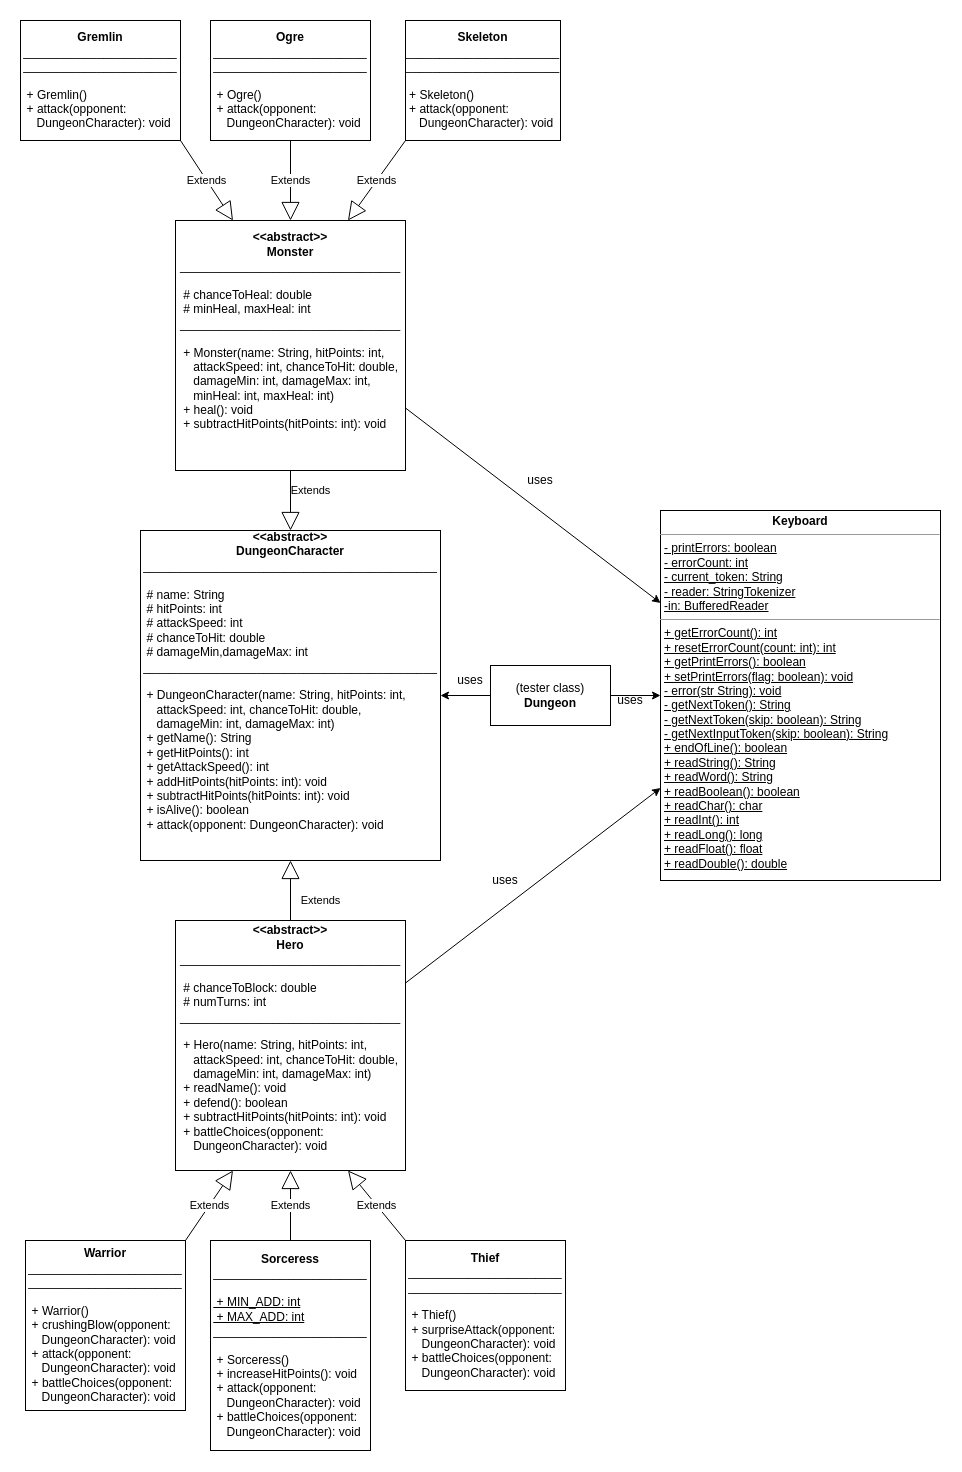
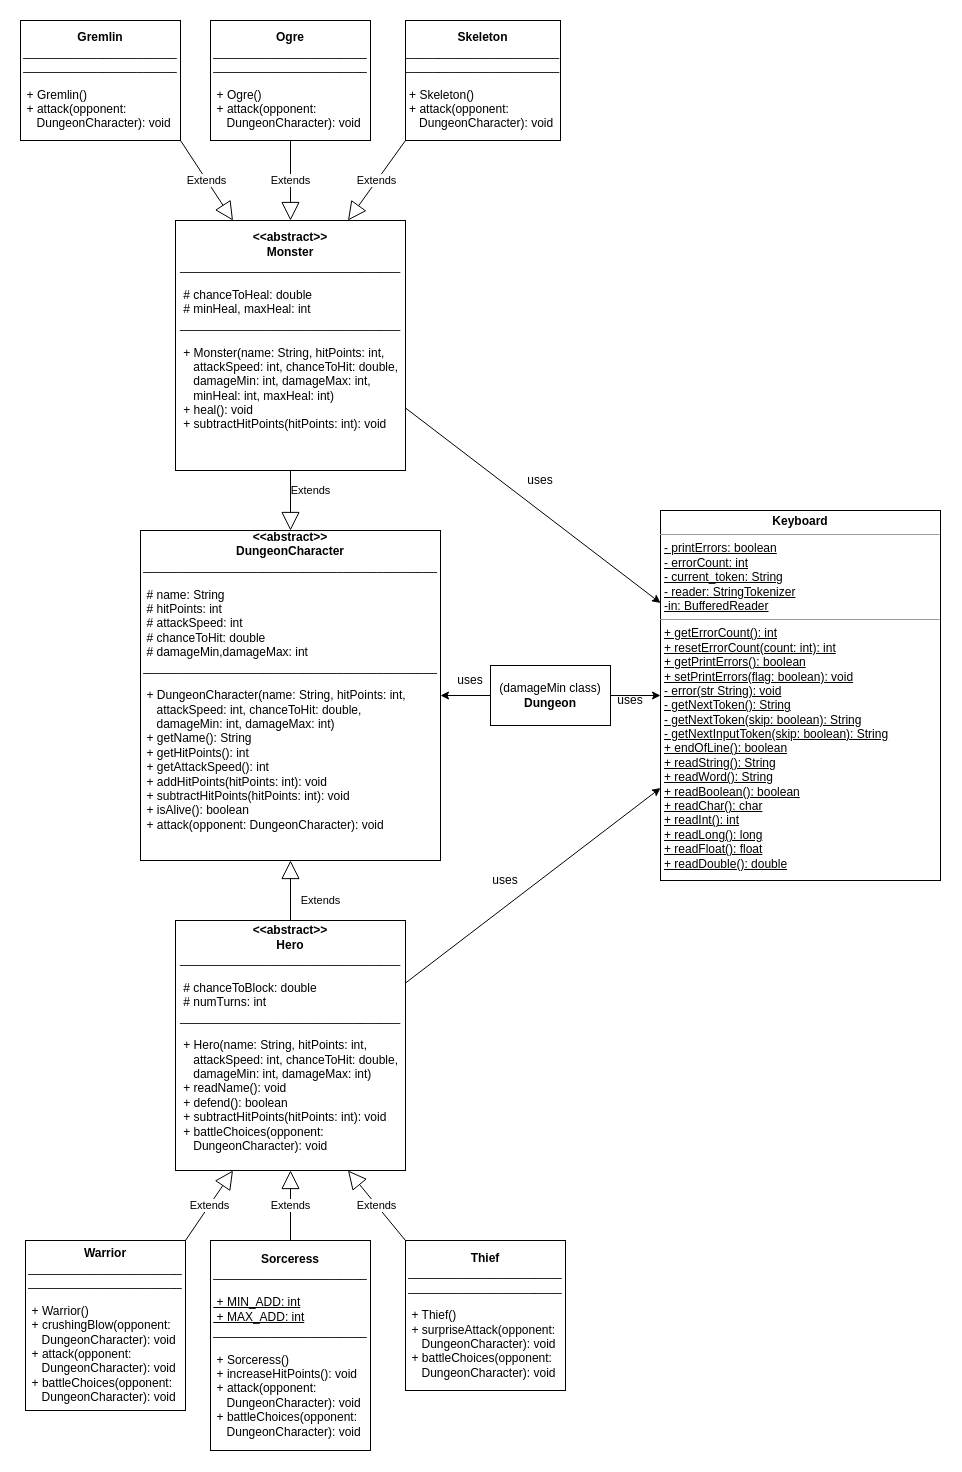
(551, 696) -> (551, 696)
